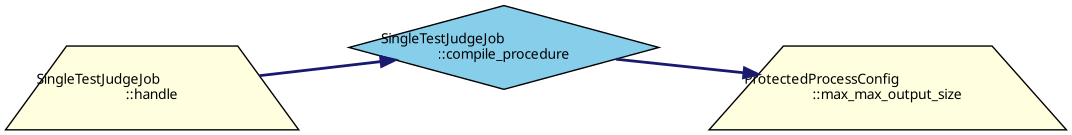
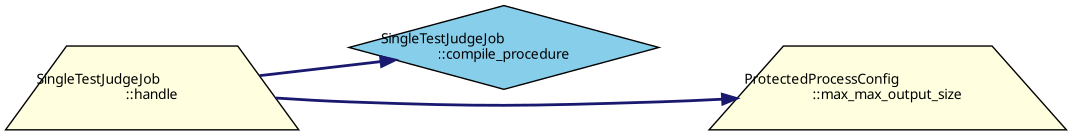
(680, 66) -> (499, 105)
